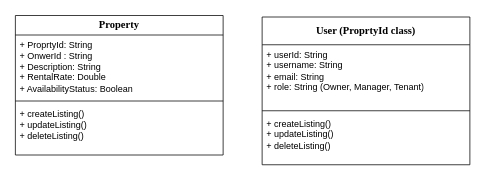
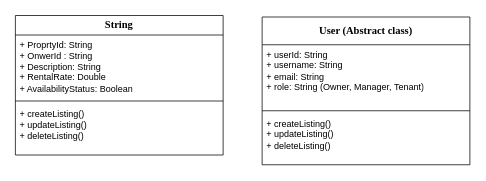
(119, 25) -> (119, 25)
(366, 31) -> (366, 31)
